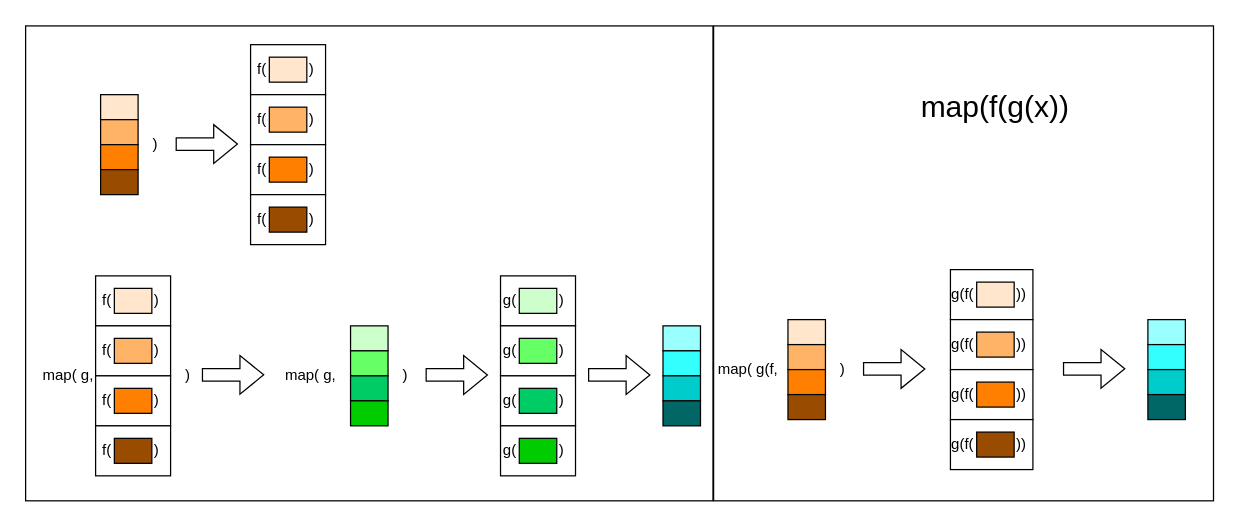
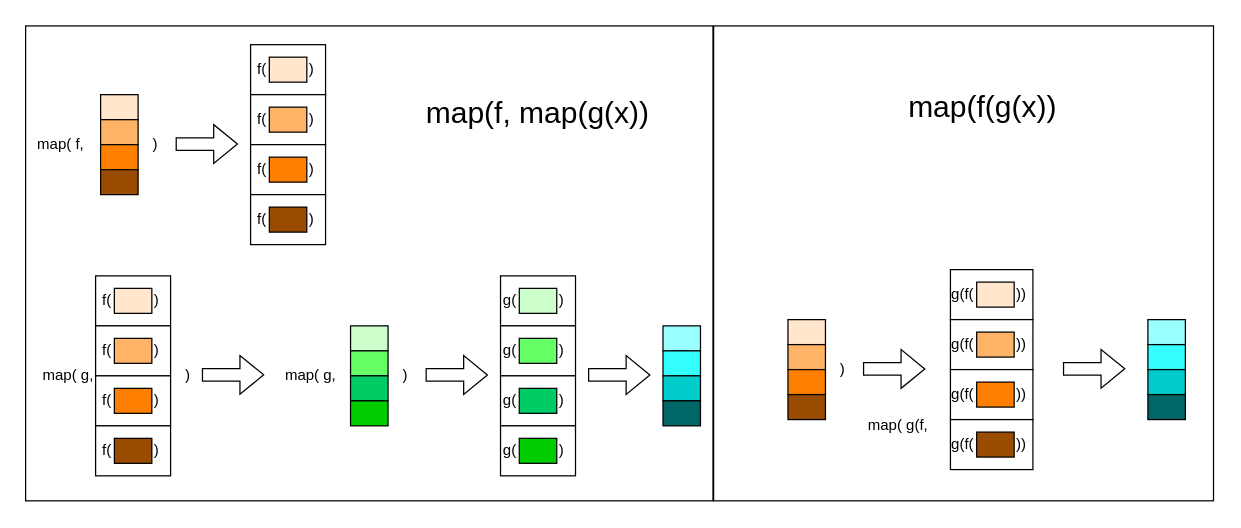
(996, 107) -> (983, 107)
none -> (538, 113)
none -> (63, 144)
(751, 369) -> (901, 426)
